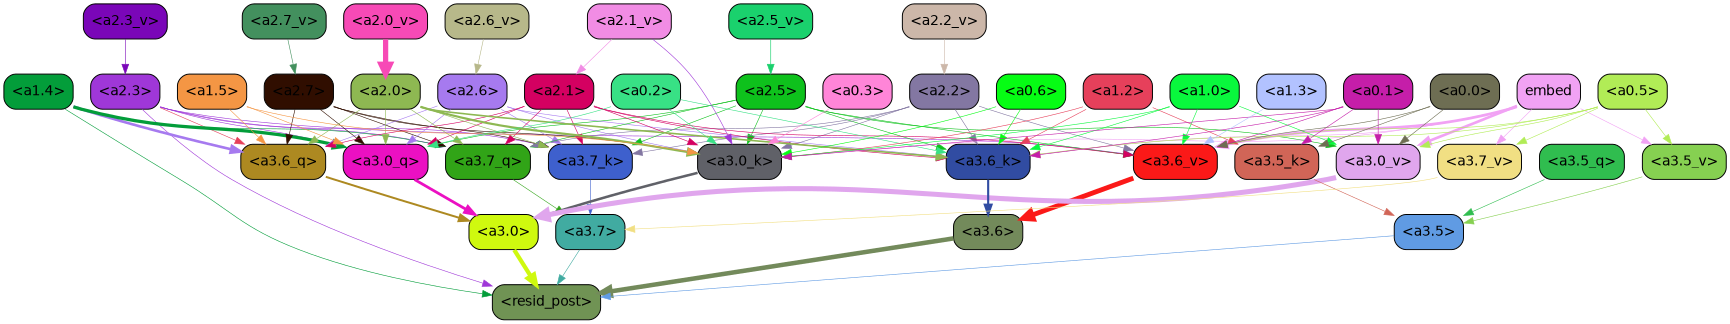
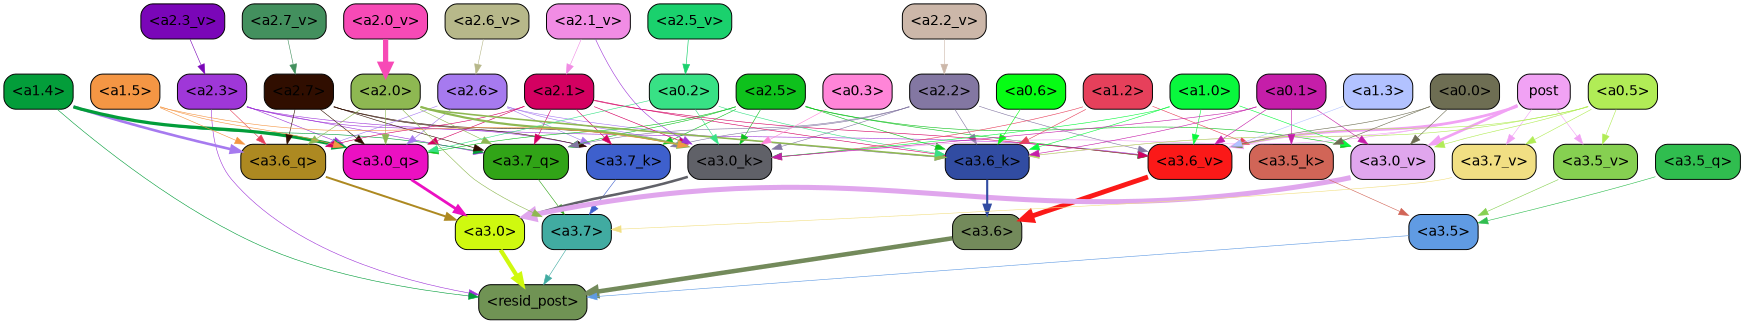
(771, 52) -> (687, 52)
(1549, 92) -> (1544, 92)
(480, 126) -> (462, 169)
(905, 130) -> none
